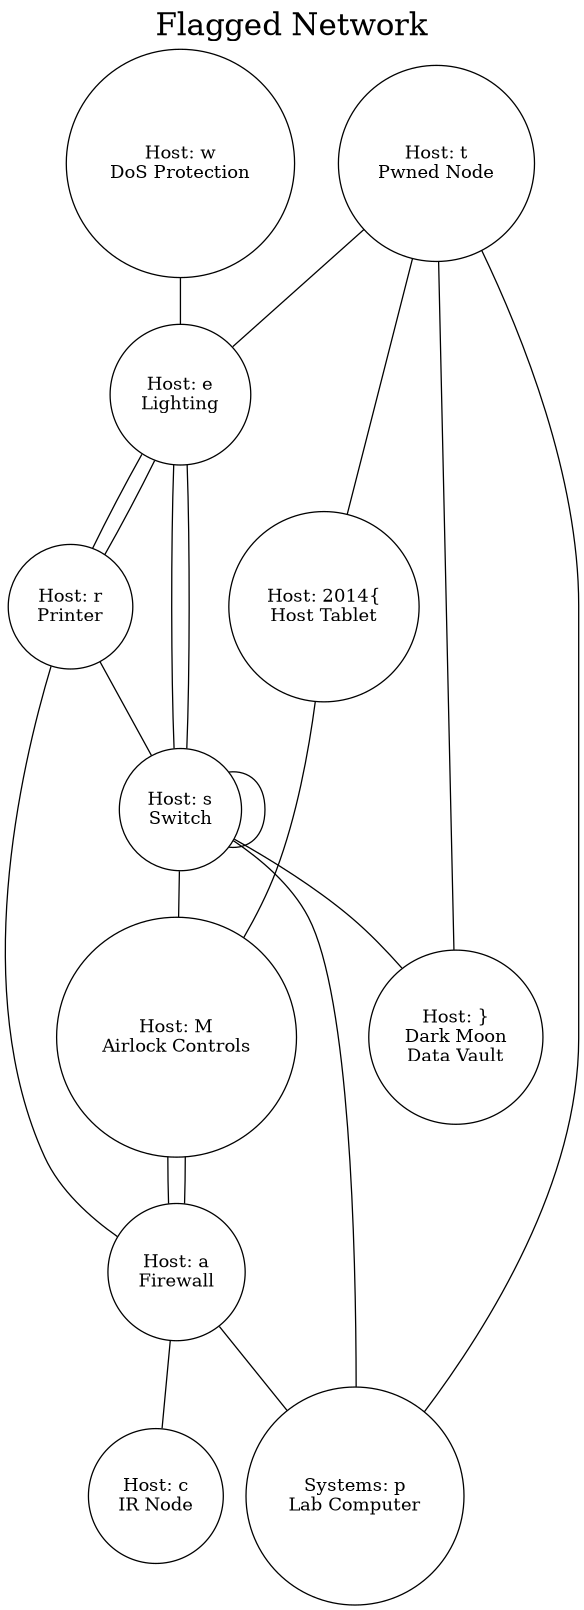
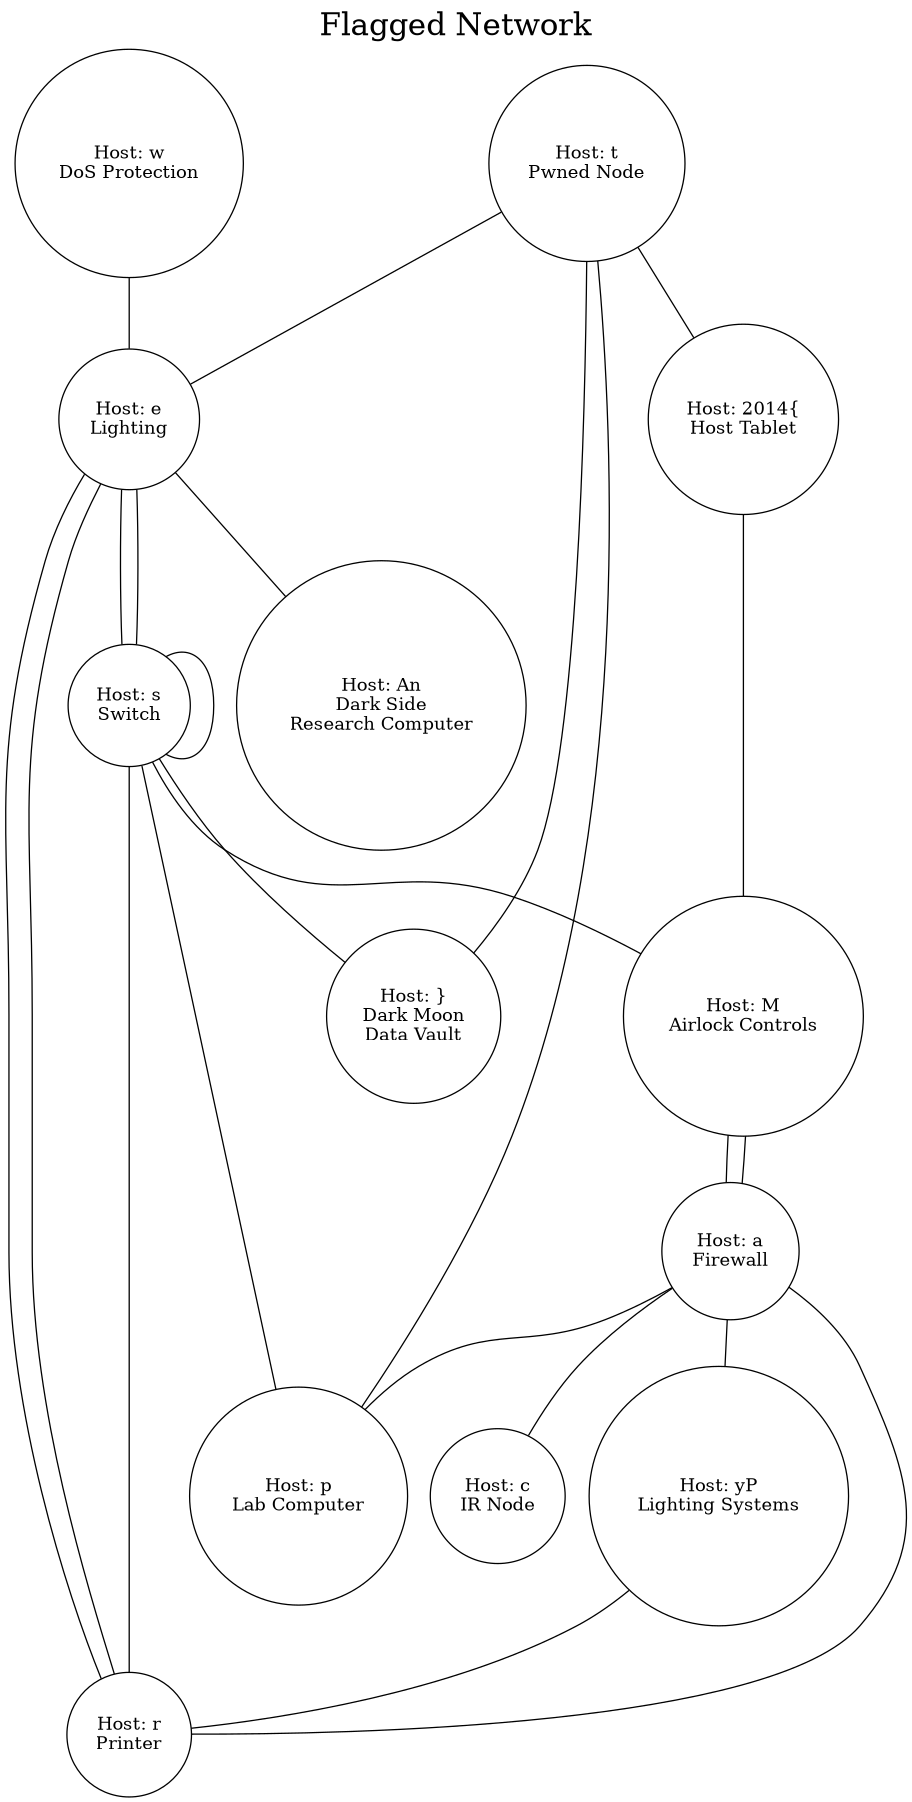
none -> (381, 705)
(355, 1496) -> (299, 1496)
none -> (719, 1496)
